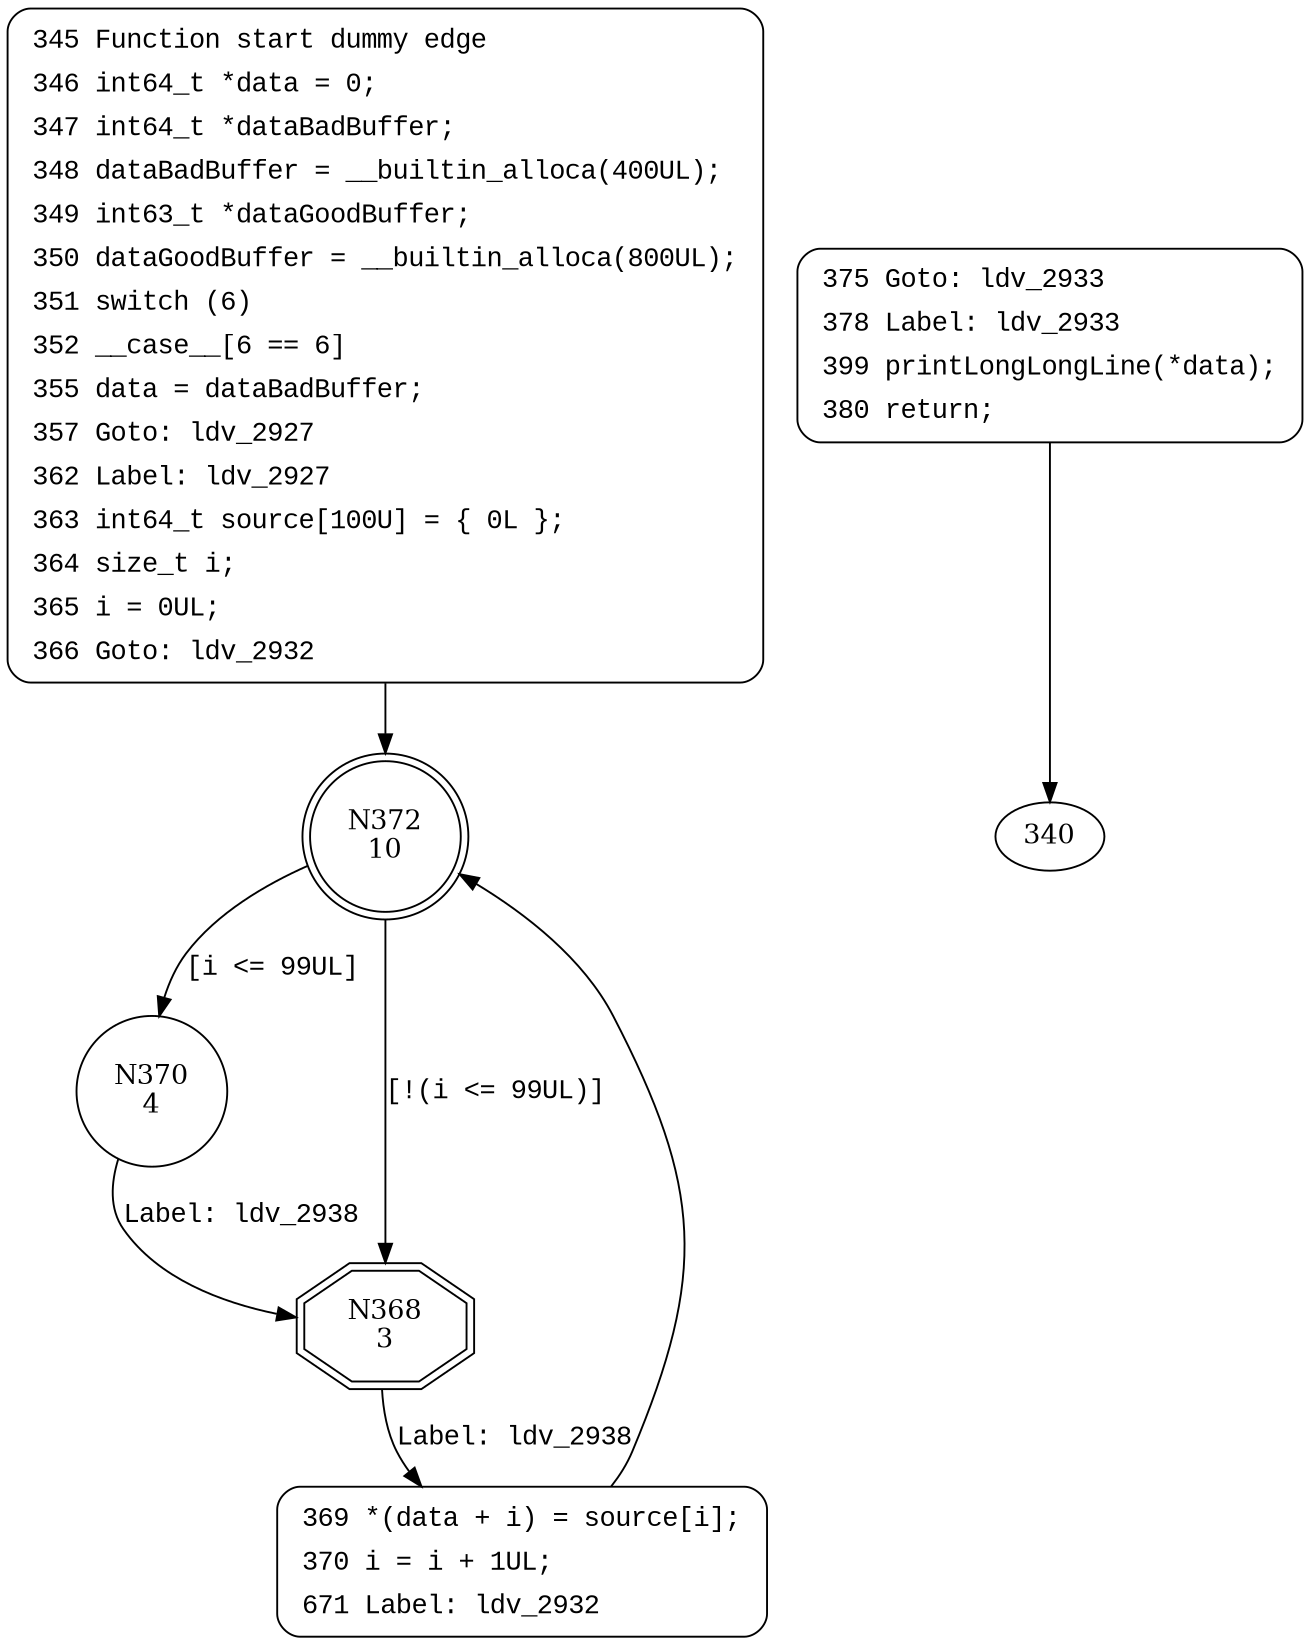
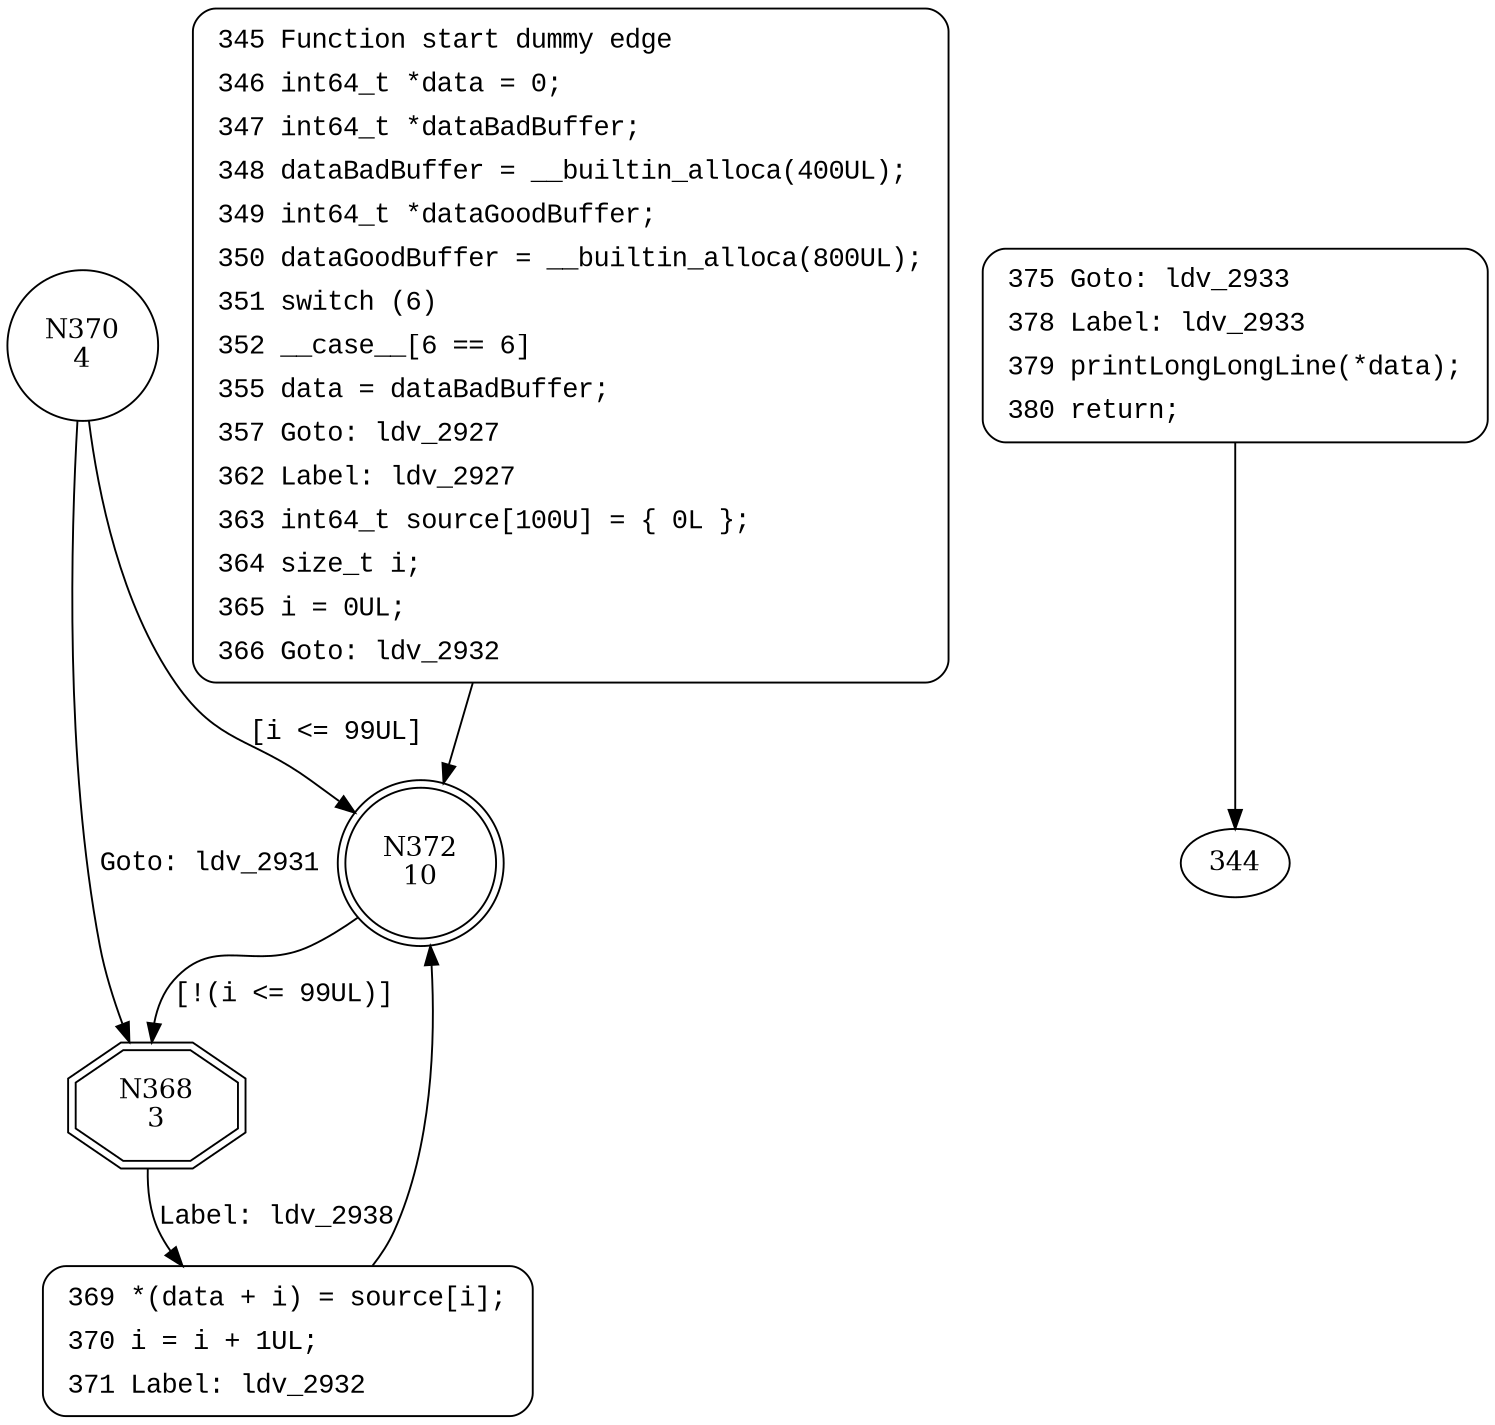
(284, 215) -> (469, 215)
(846, 366) -> (1031, 366)
(1050, 837) -> (1235, 863)
(222, 917) -> (156, 651)
(241, 1215) -> (210, 863)
(326, 1605) -> (91, 1385)
